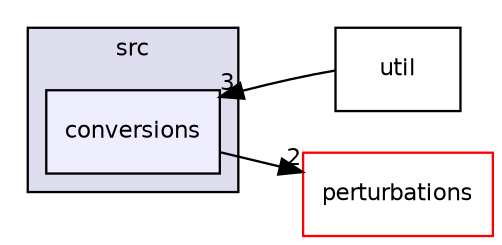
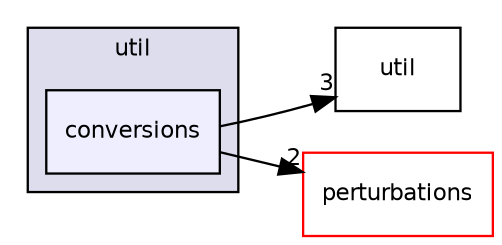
(133, 50) -> (133, 50)
(289, 80) -> (266, 116)
